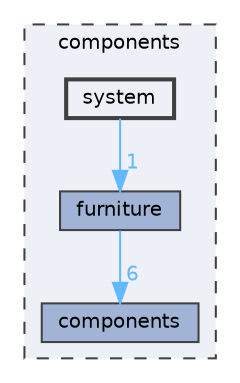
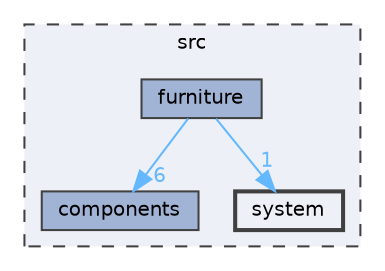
(120, 44) -> (192, 44)
(120, 145) -> (239, 147)
